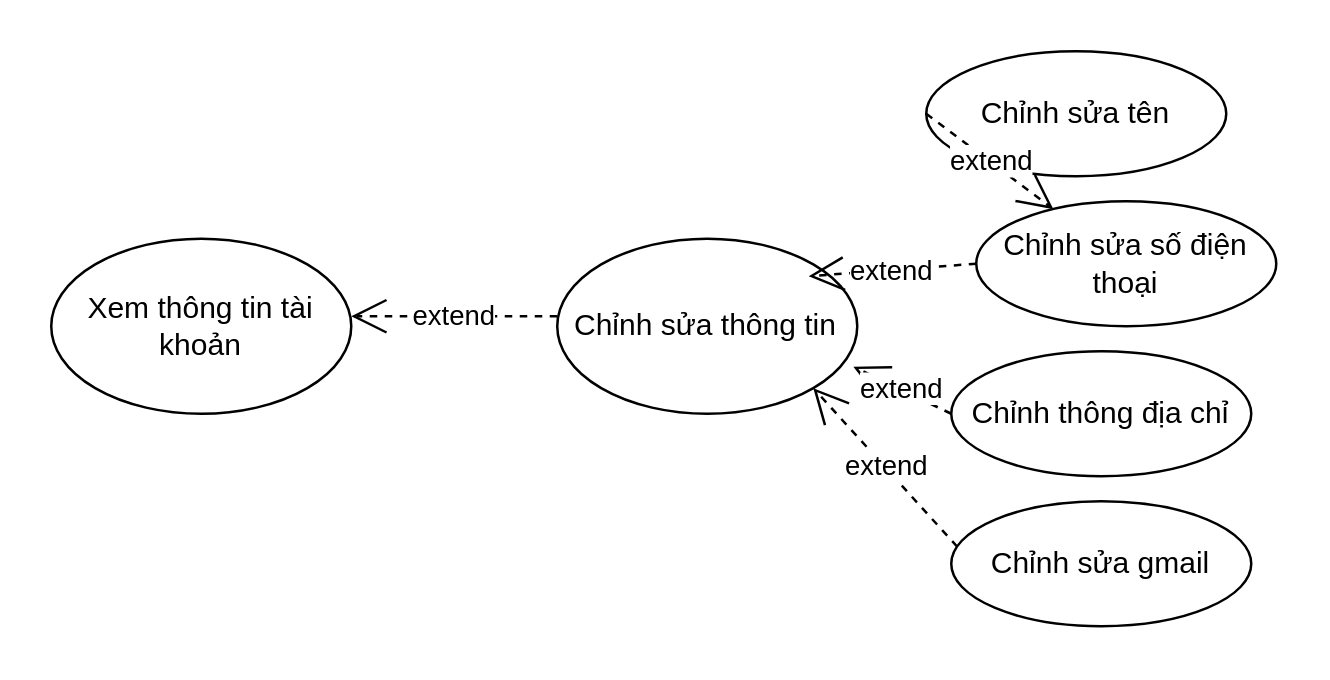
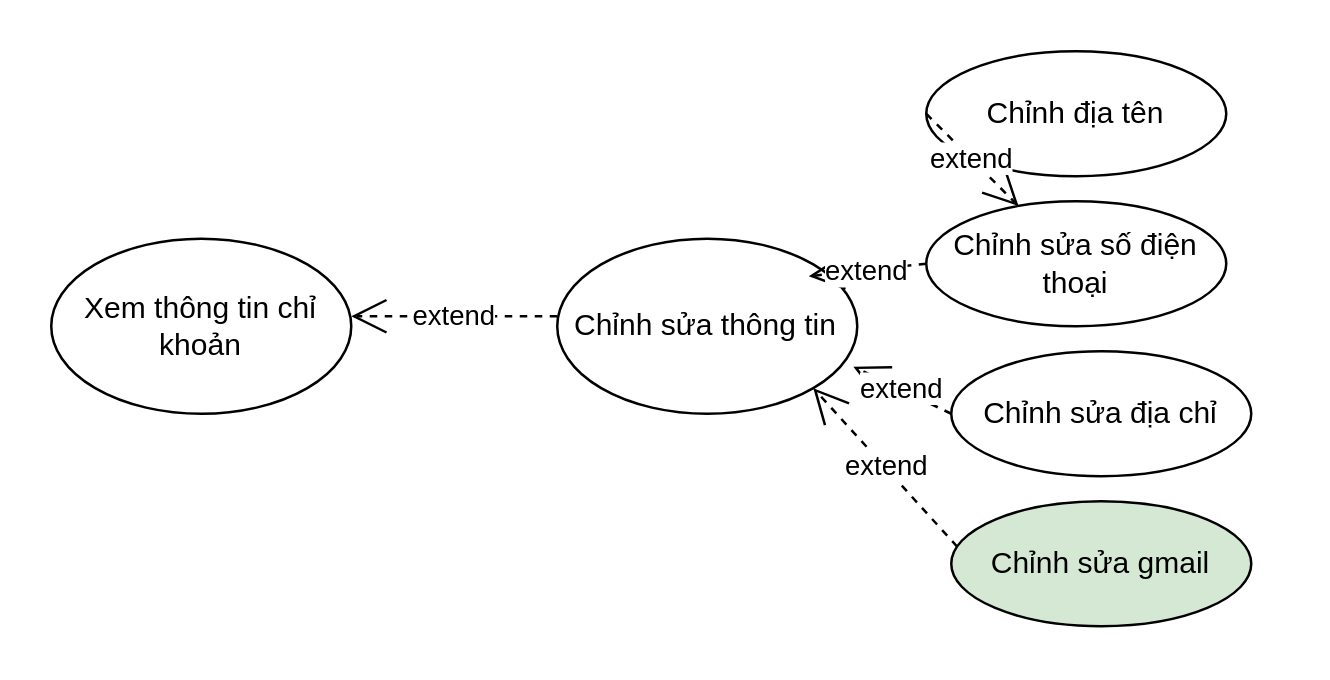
(1076, 114) -> (1076, 114)
(1126, 264) -> (1076, 264)
(201, 326) -> (201, 326)
(1101, 414) -> (1101, 414)
(1101, 564) -> (1101, 564)
